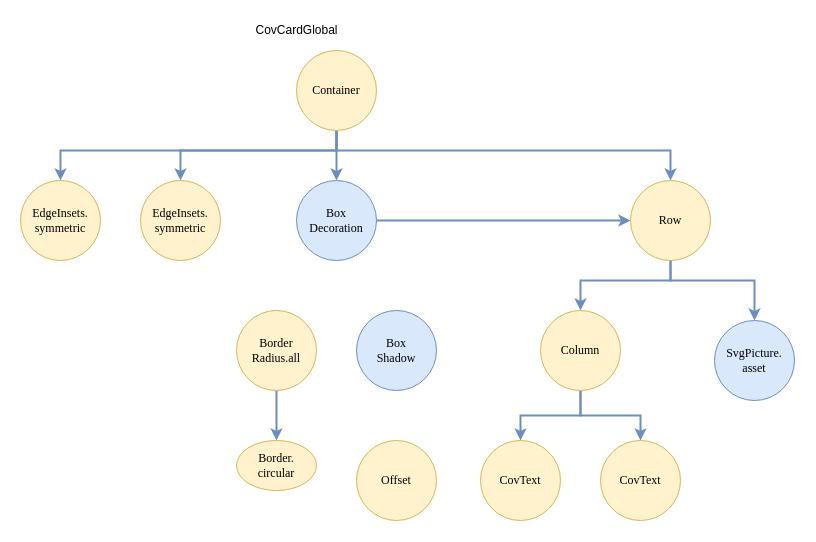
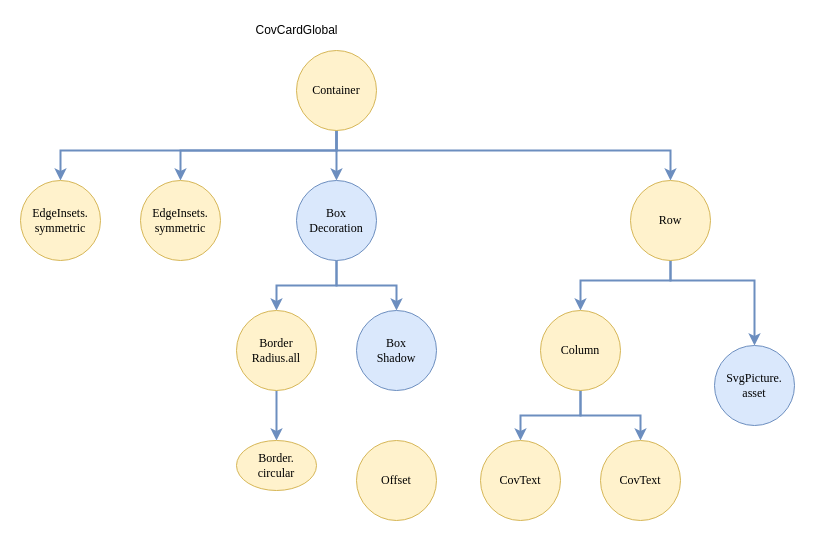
(499, 221) -> (298, 286)
none -> (375, 286)
(755, 361) -> (755, 386)
